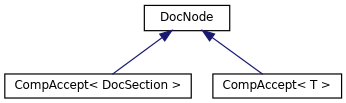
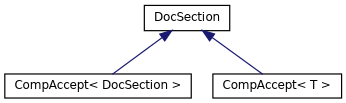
(187, 18) -> (187, 18)
